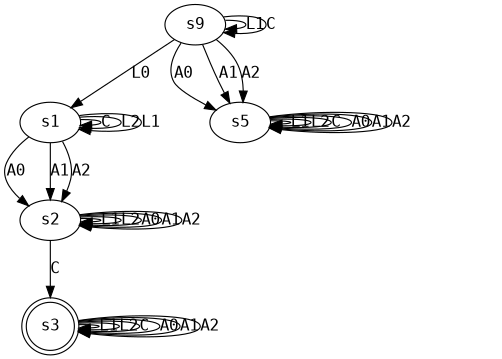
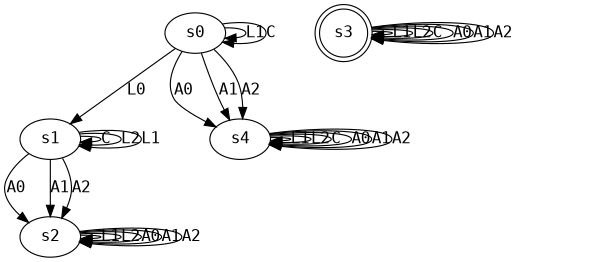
(195, 25) -> (195, 33)
(240, 122) -> (240, 139)
(50, 264) -> none
